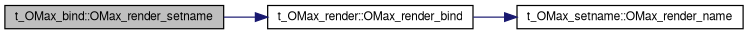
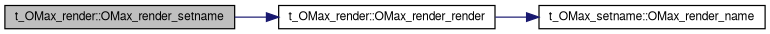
(114, 17) -> (120, 17)
(370, 17) -> (387, 17)
